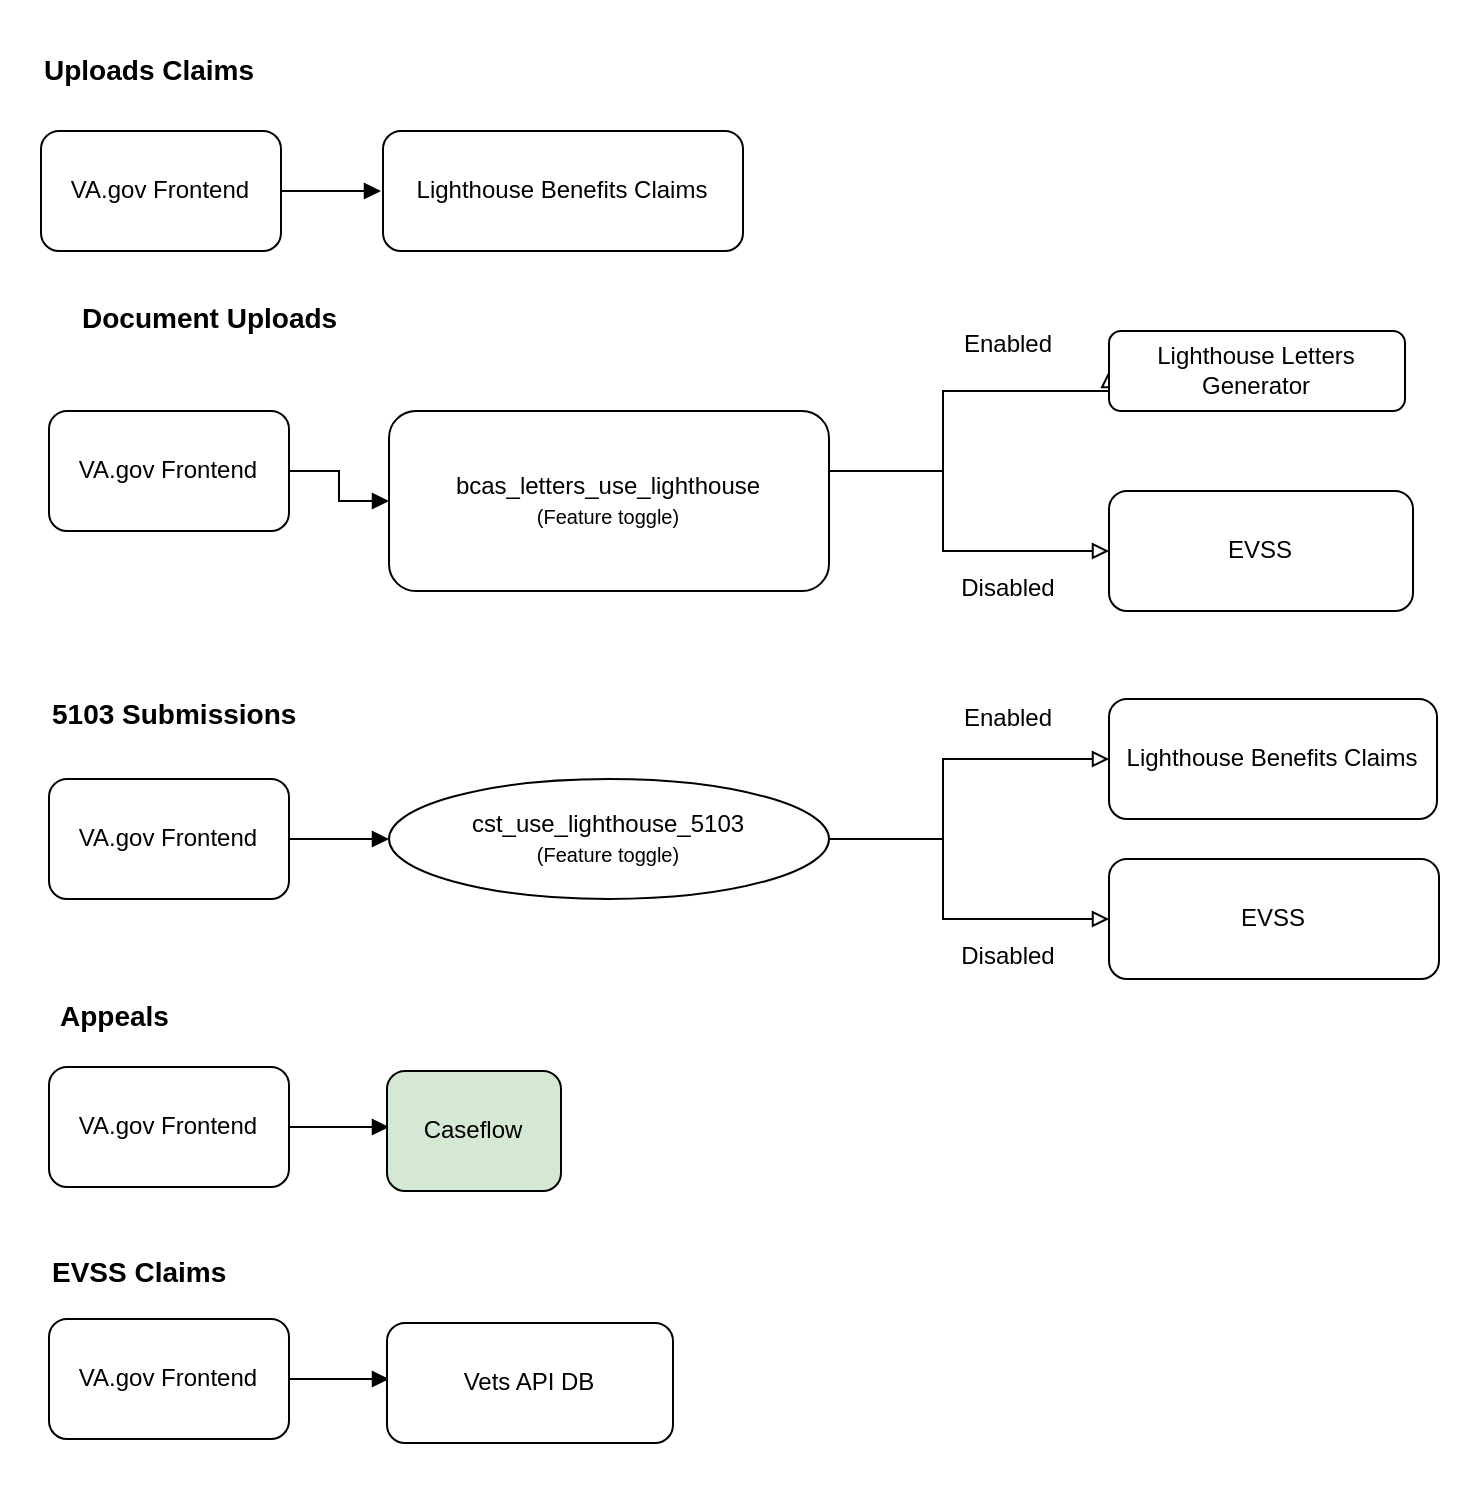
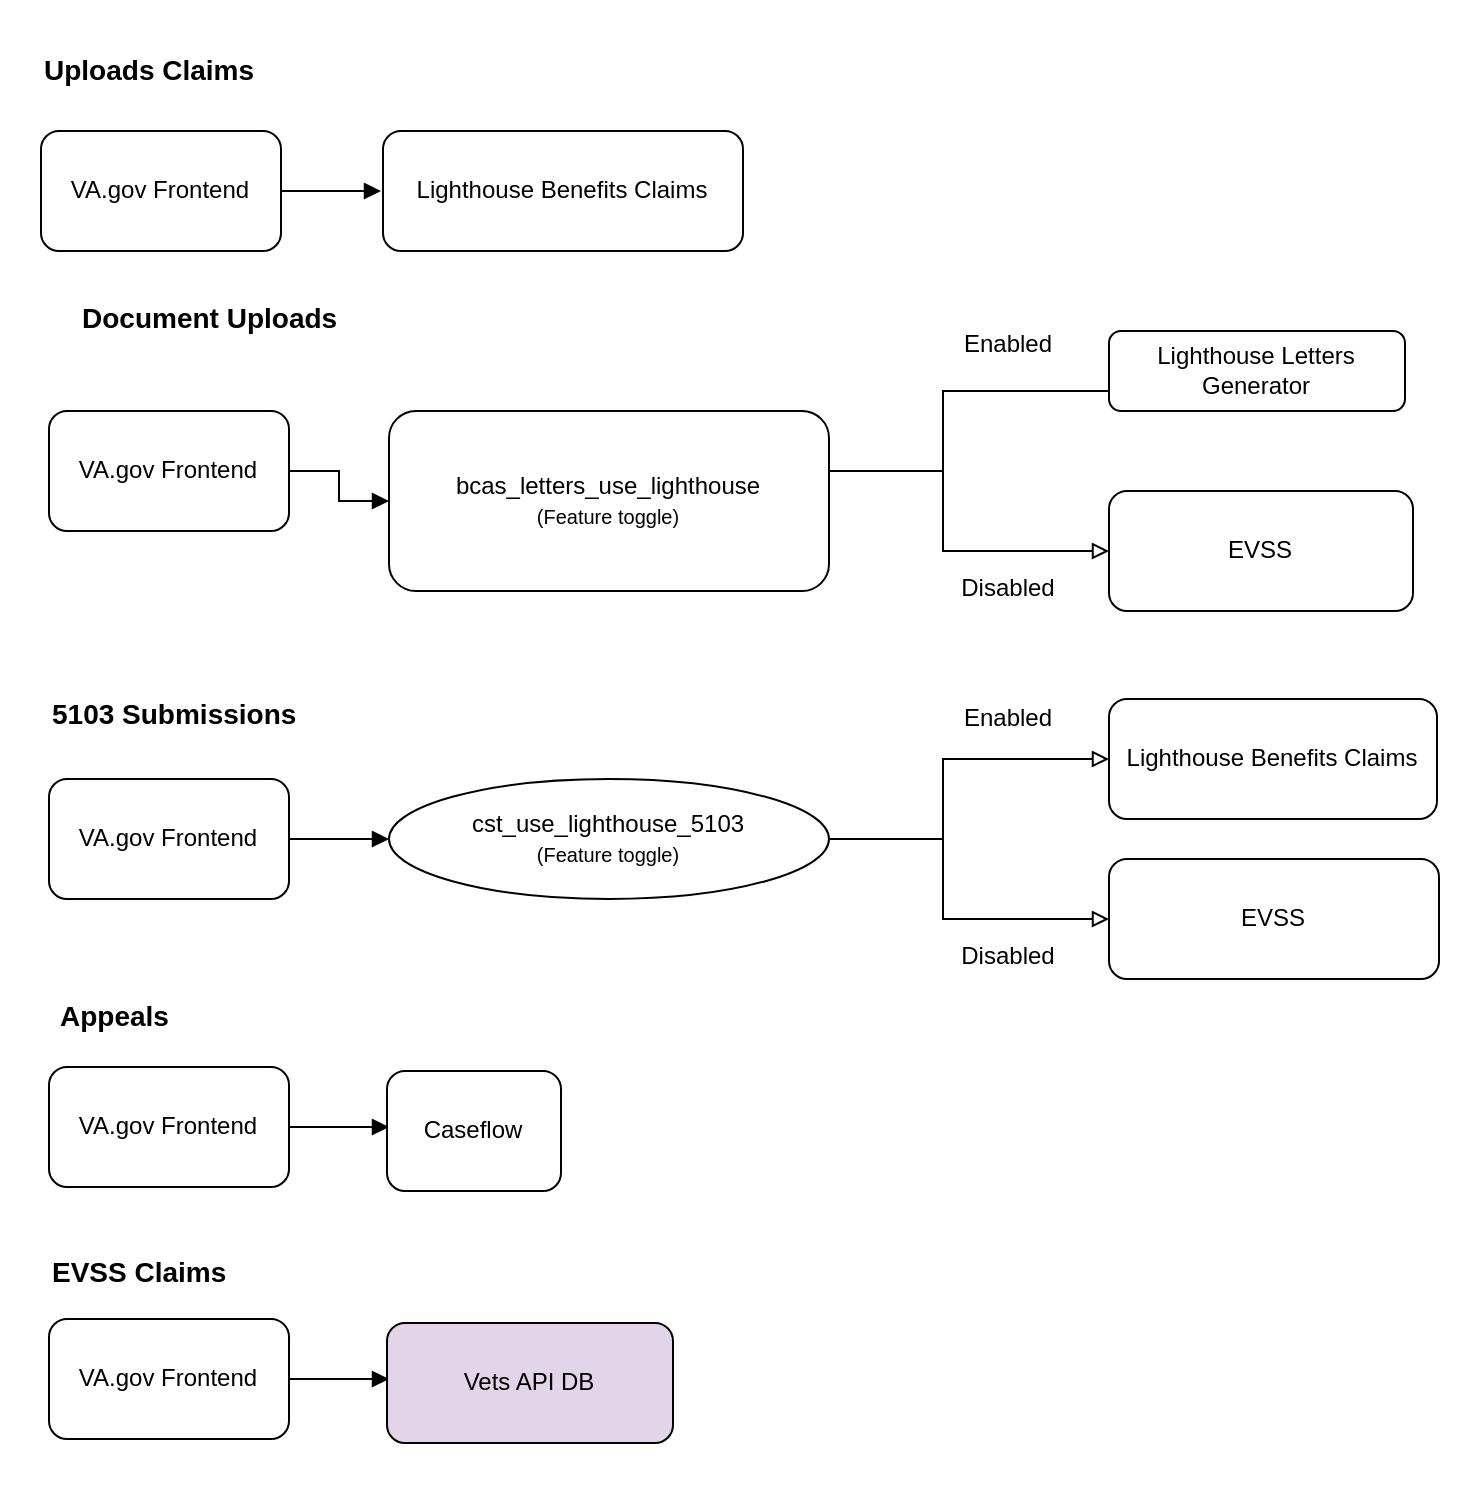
(1109, 388) -> (1109, 380)
(474, 1131) -> (474, 1131)
(530, 1383) -> (530, 1383)
